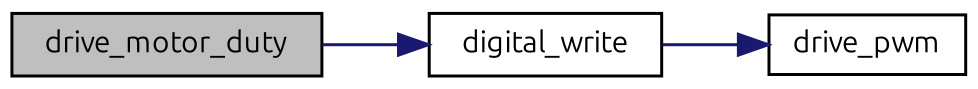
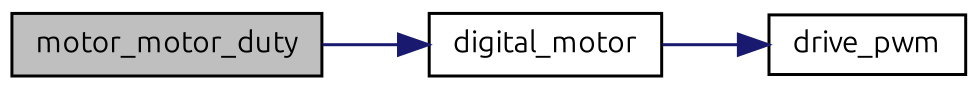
(167, 45) -> (167, 45)
(545, 45) -> (545, 45)
